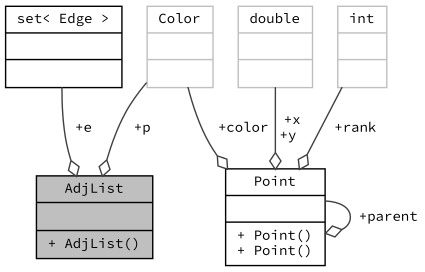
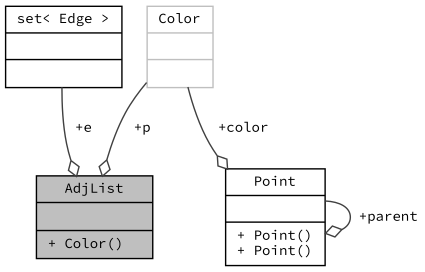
(275, 47) -> none
(362, 47) -> none
(95, 244) -> (86, 244)
